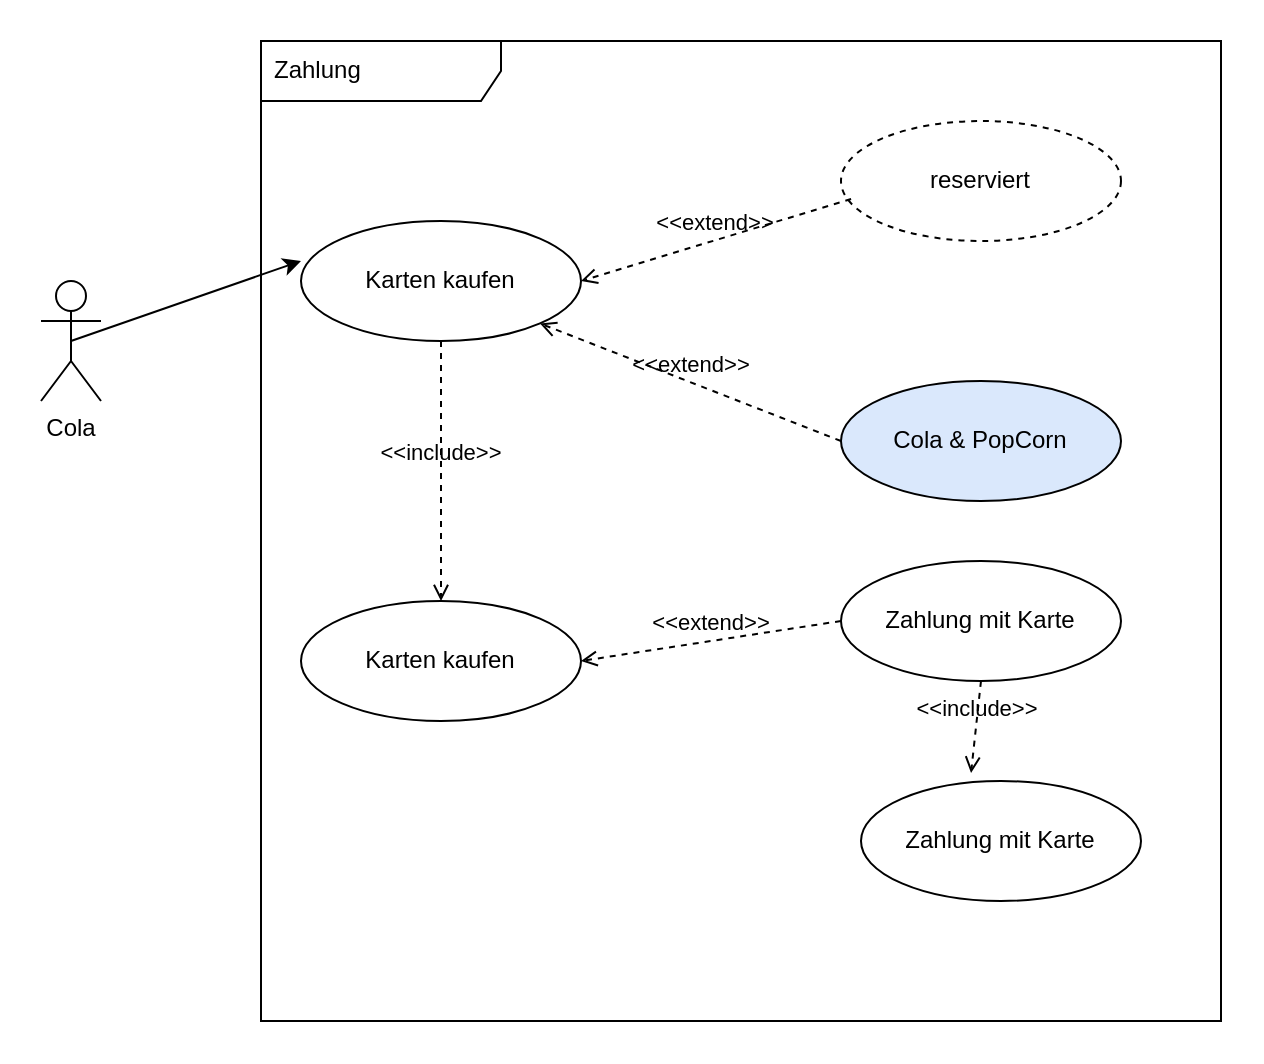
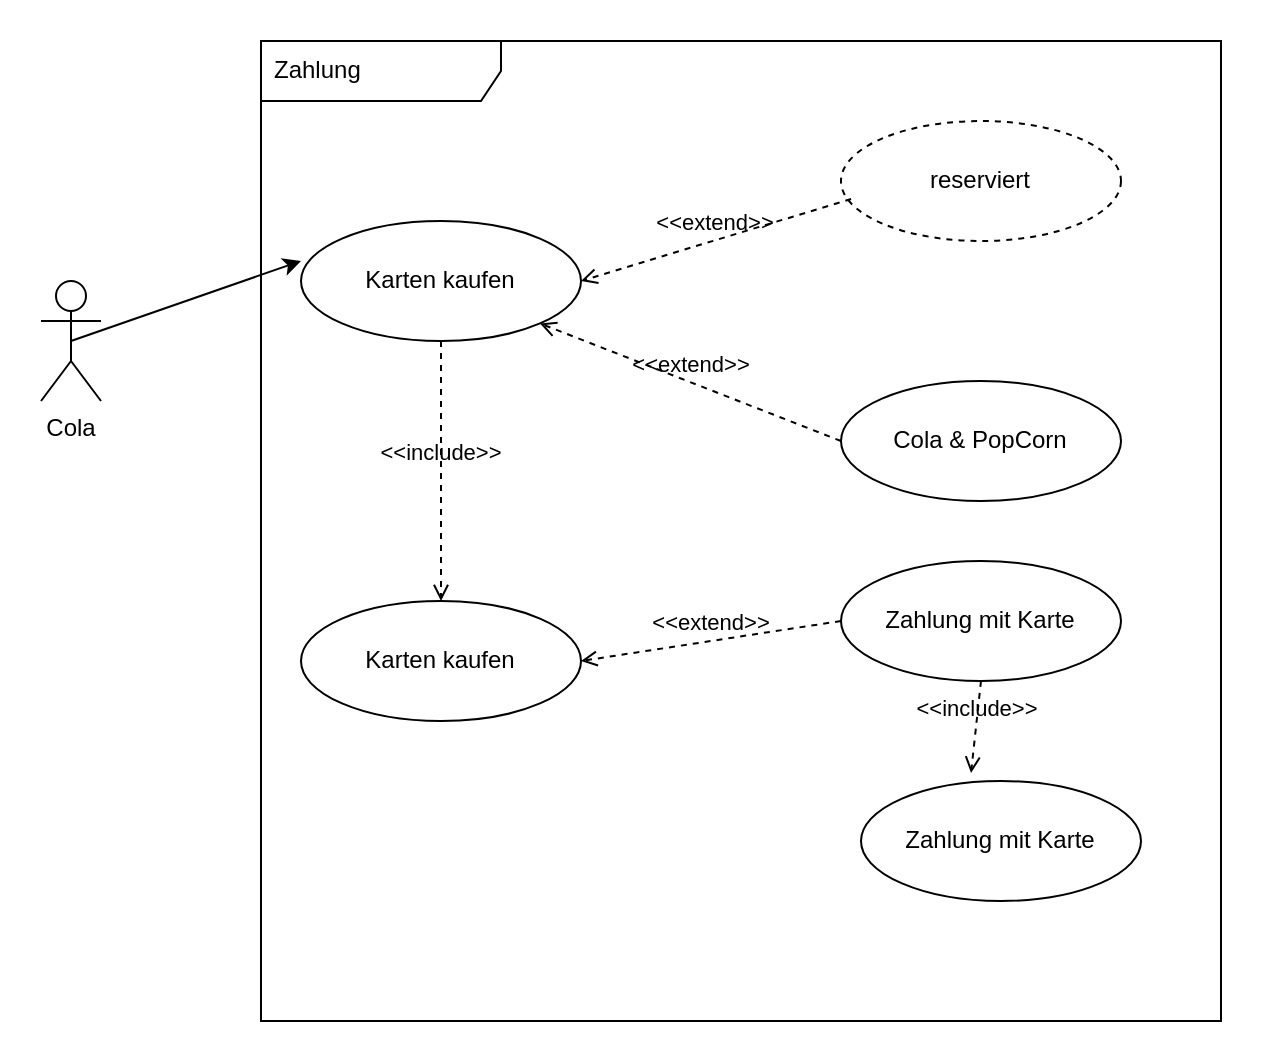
(981, 441) -> (981, 441)
